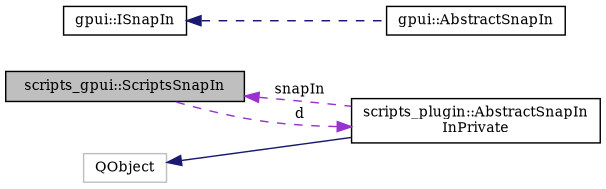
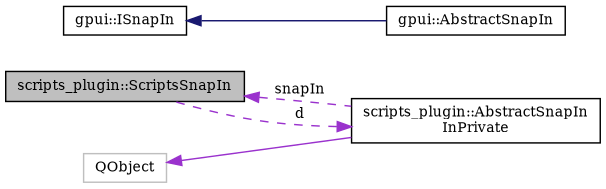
(294, 21) -> (294, 21)
(125, 86) -> (125, 86)
(267, 149) -> (267, 149)
